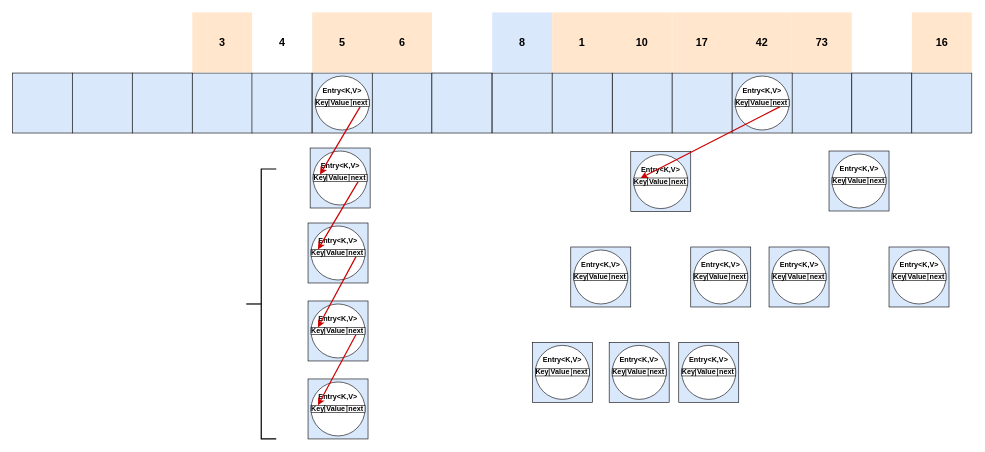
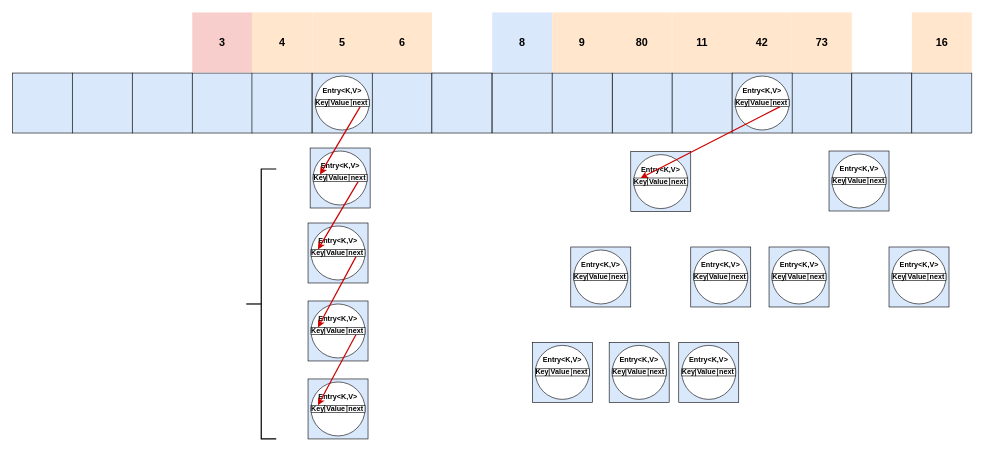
(222, 42) -> (222, 42)
(282, 42) -> (282, 42)
(582, 42) -> (582, 42)
(642, 42) -> (642, 42)
(702, 42) -> (702, 42)
